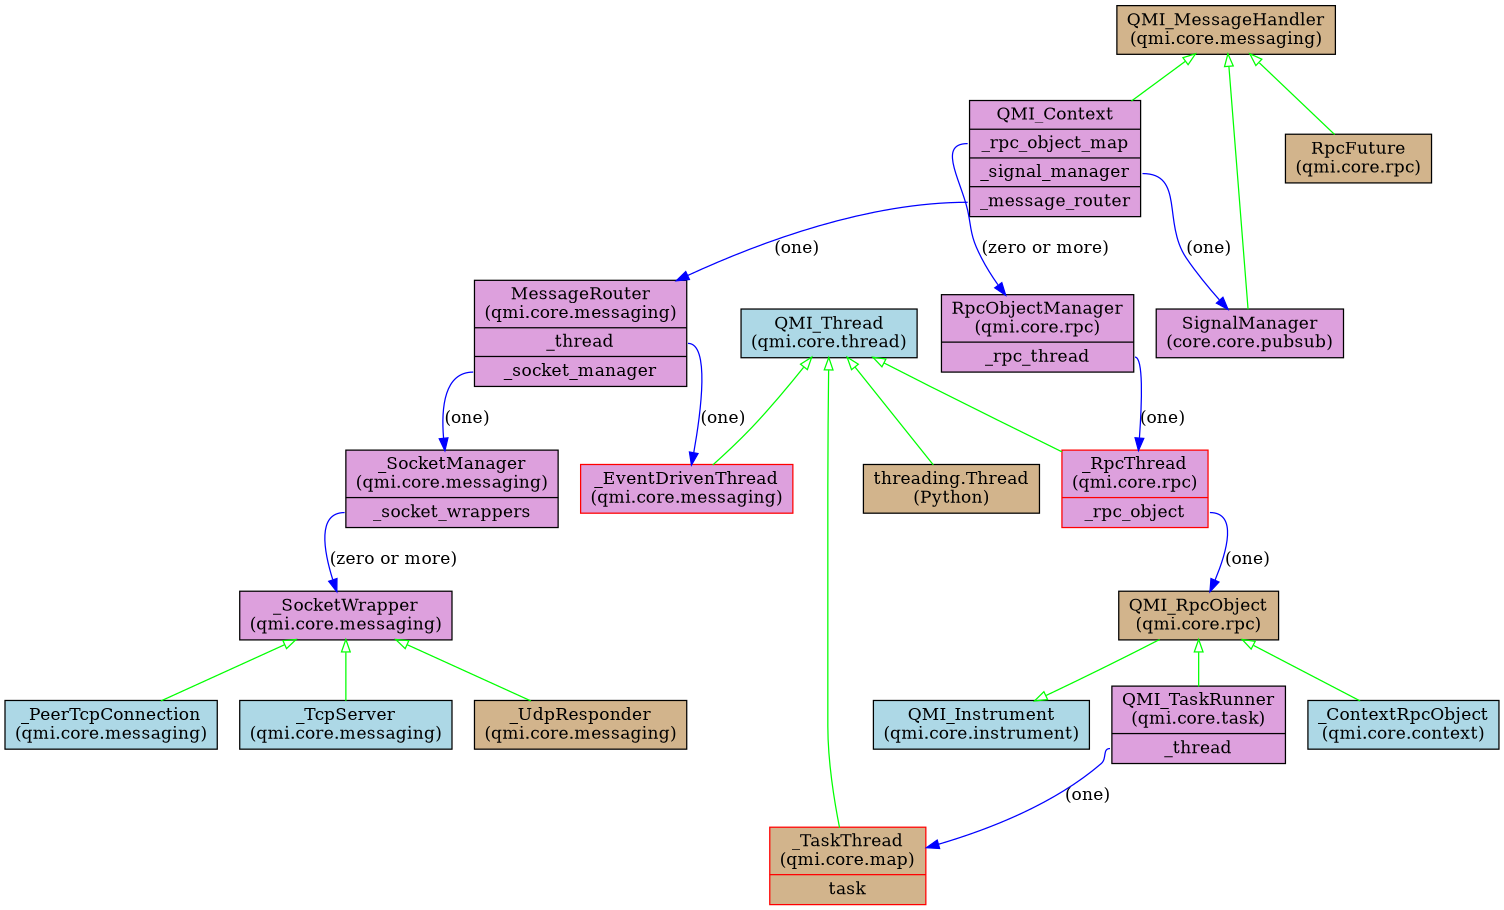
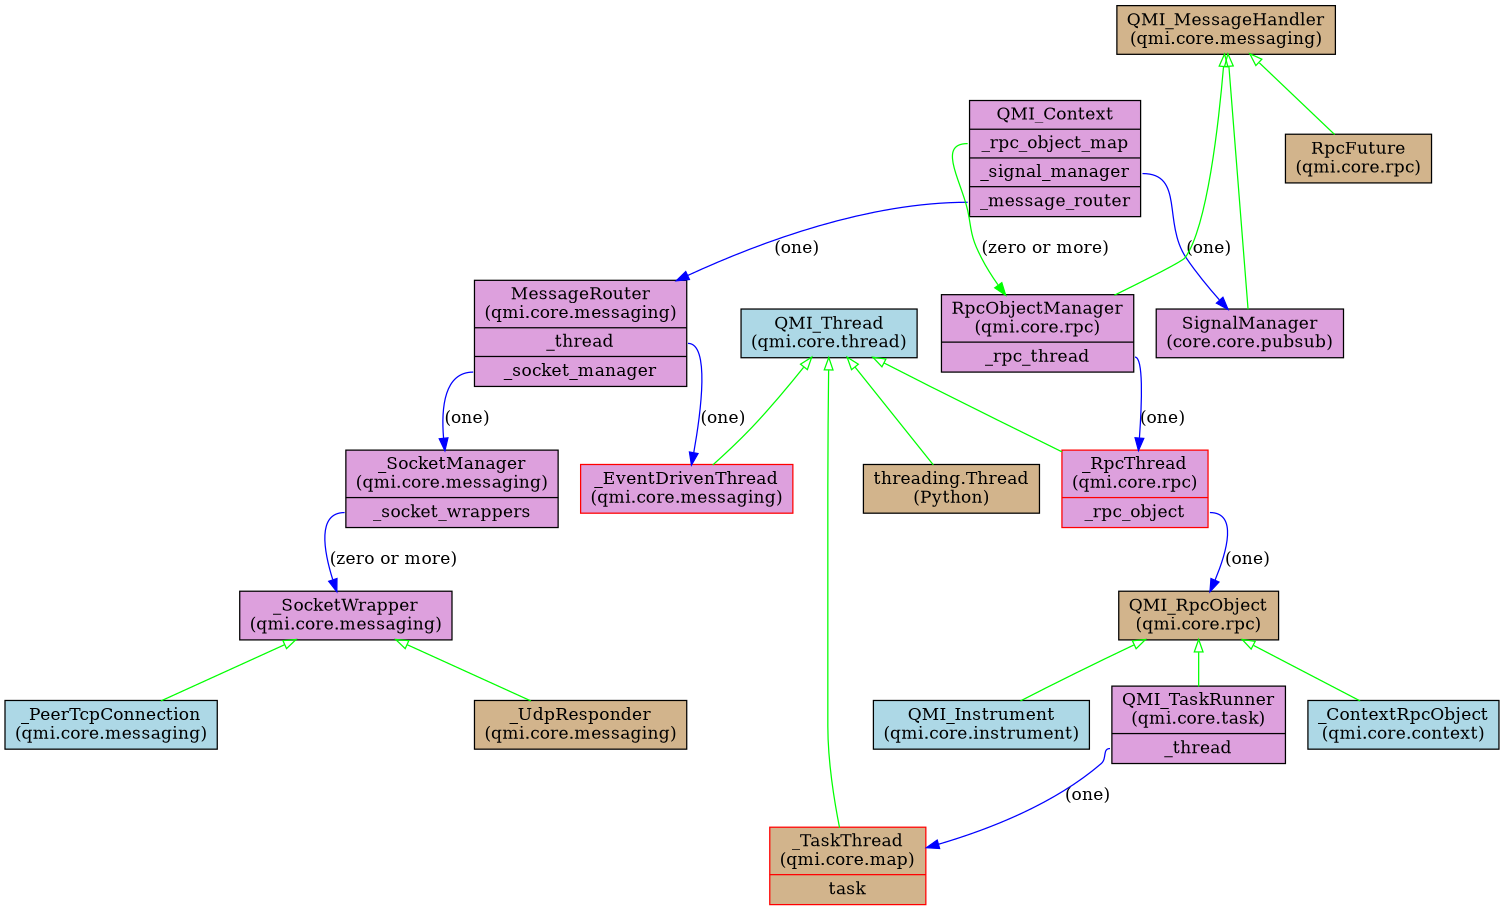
(1158, 81) -> (1205, 203)
(968, 212) -> (968, 212)
(1103, 668) -> (1077, 673)
(346, 725) -> none
